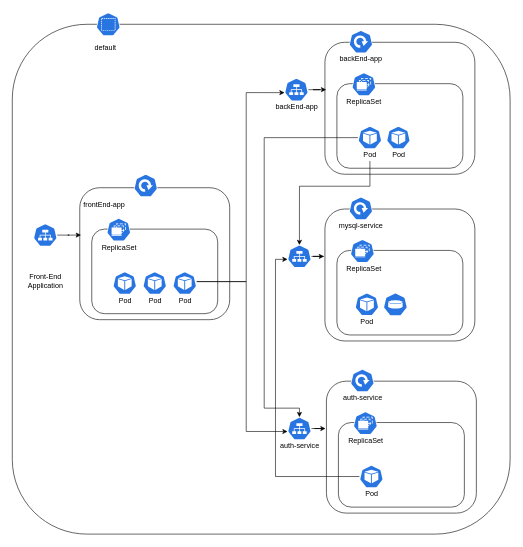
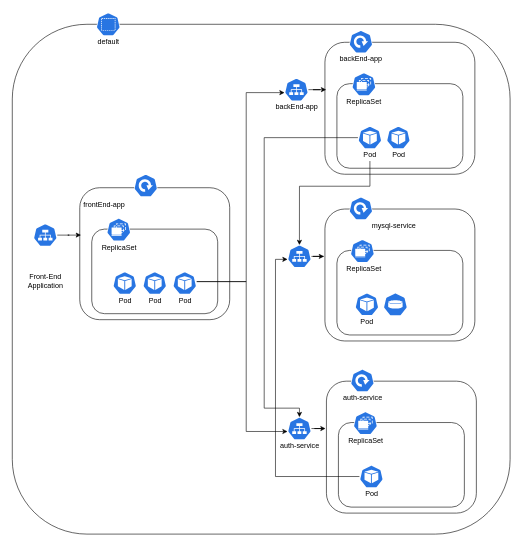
(105, 48) -> (108, 42)
(361, 226) -> (394, 226)
